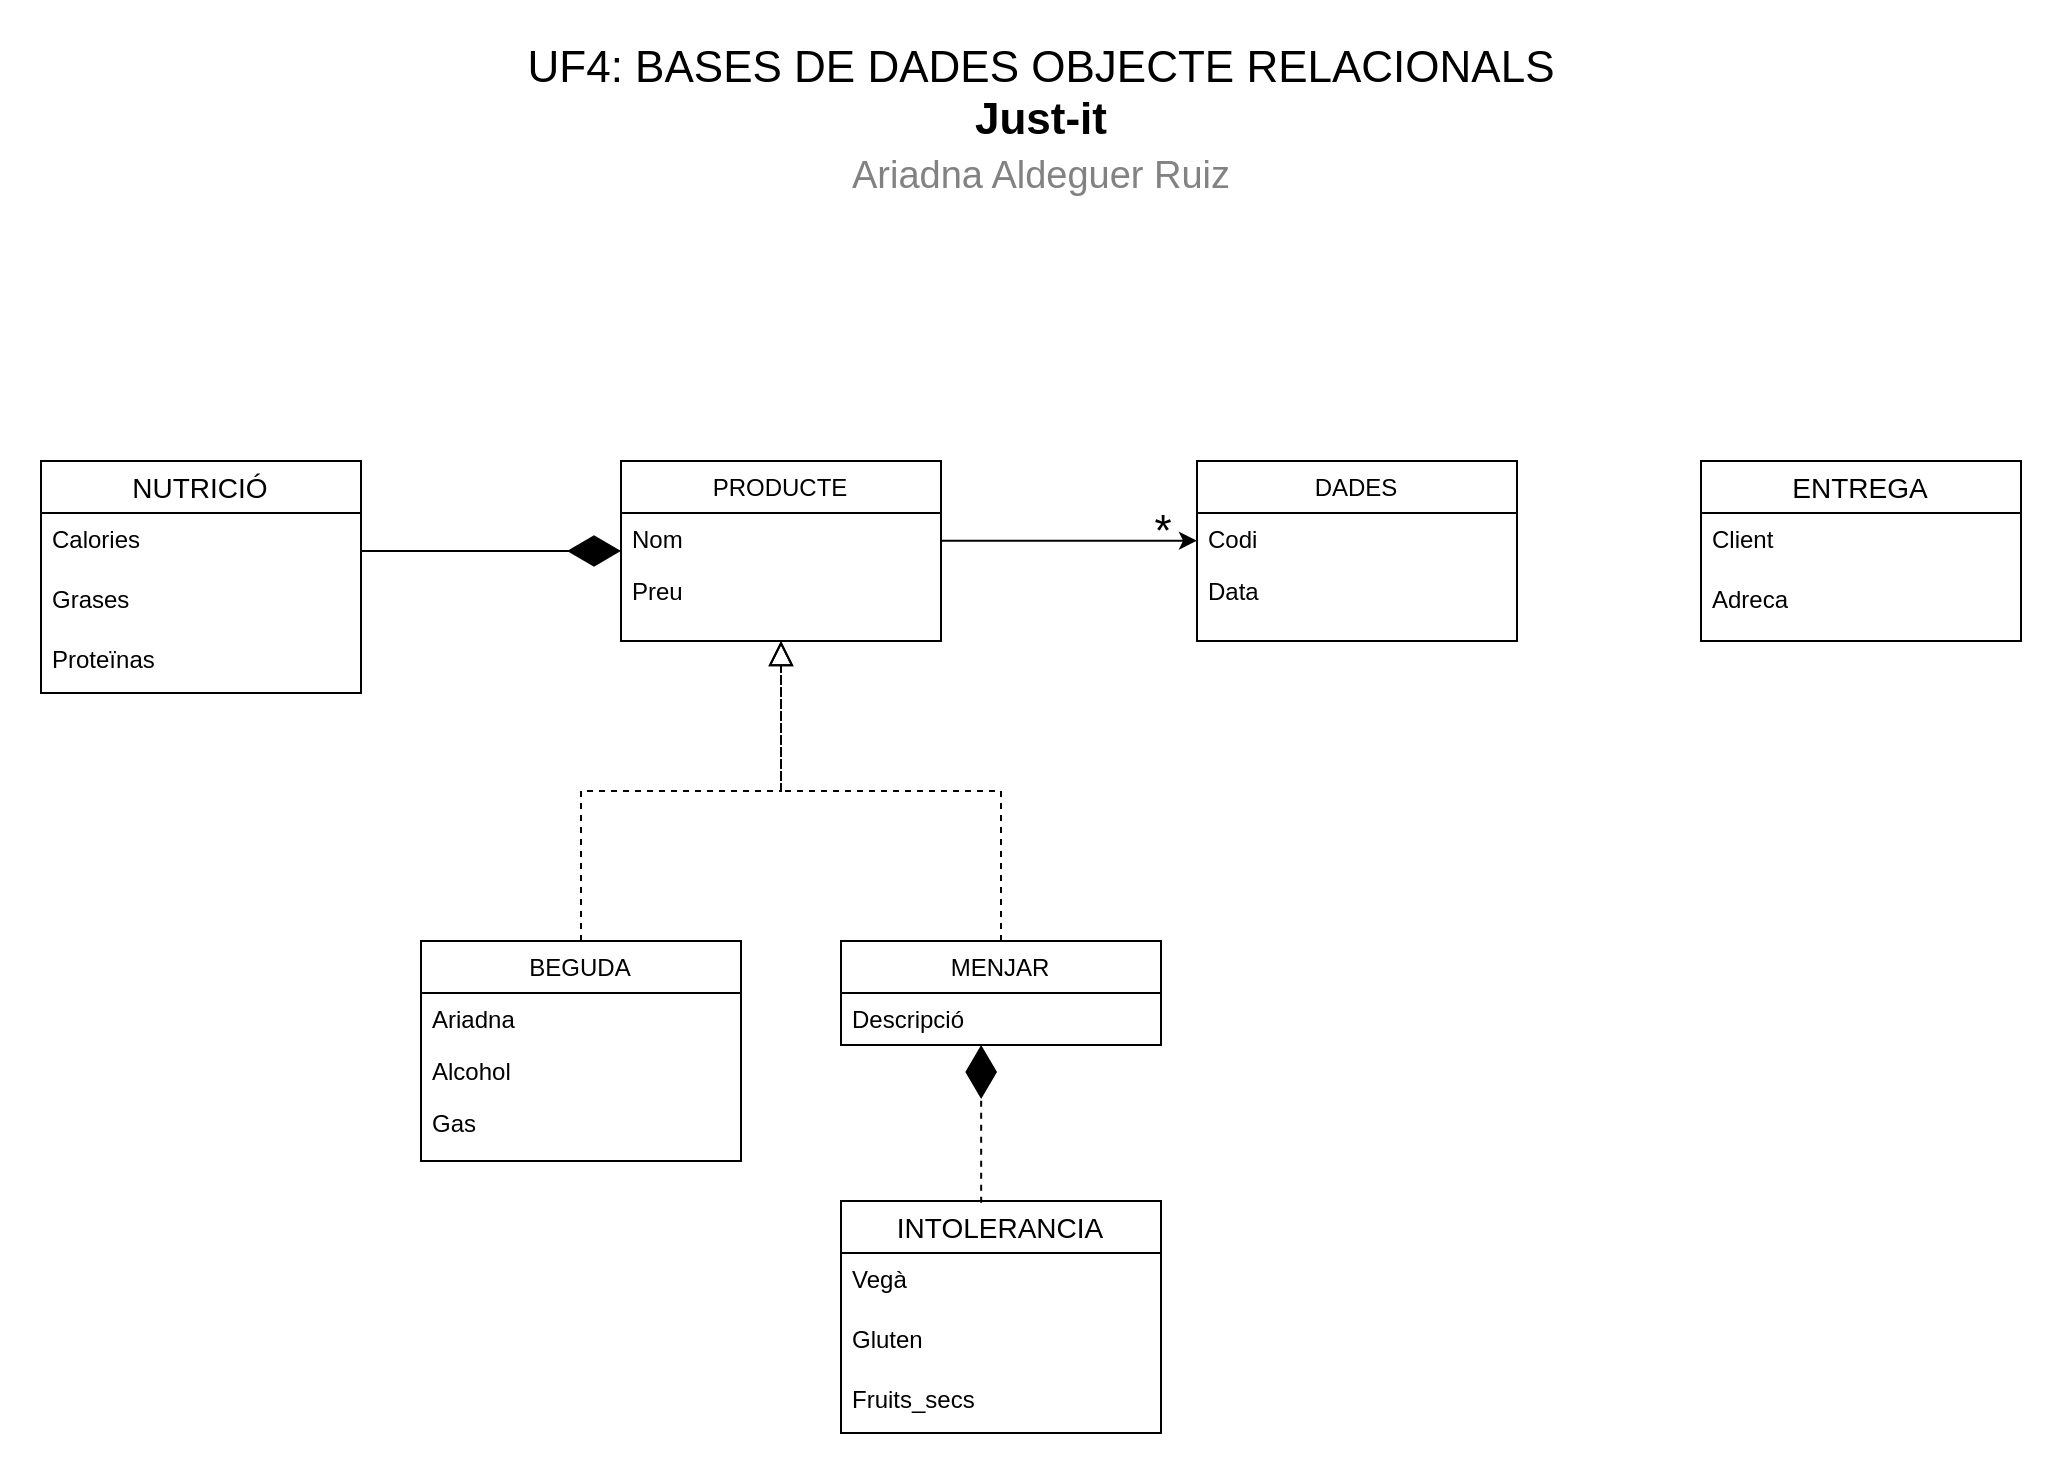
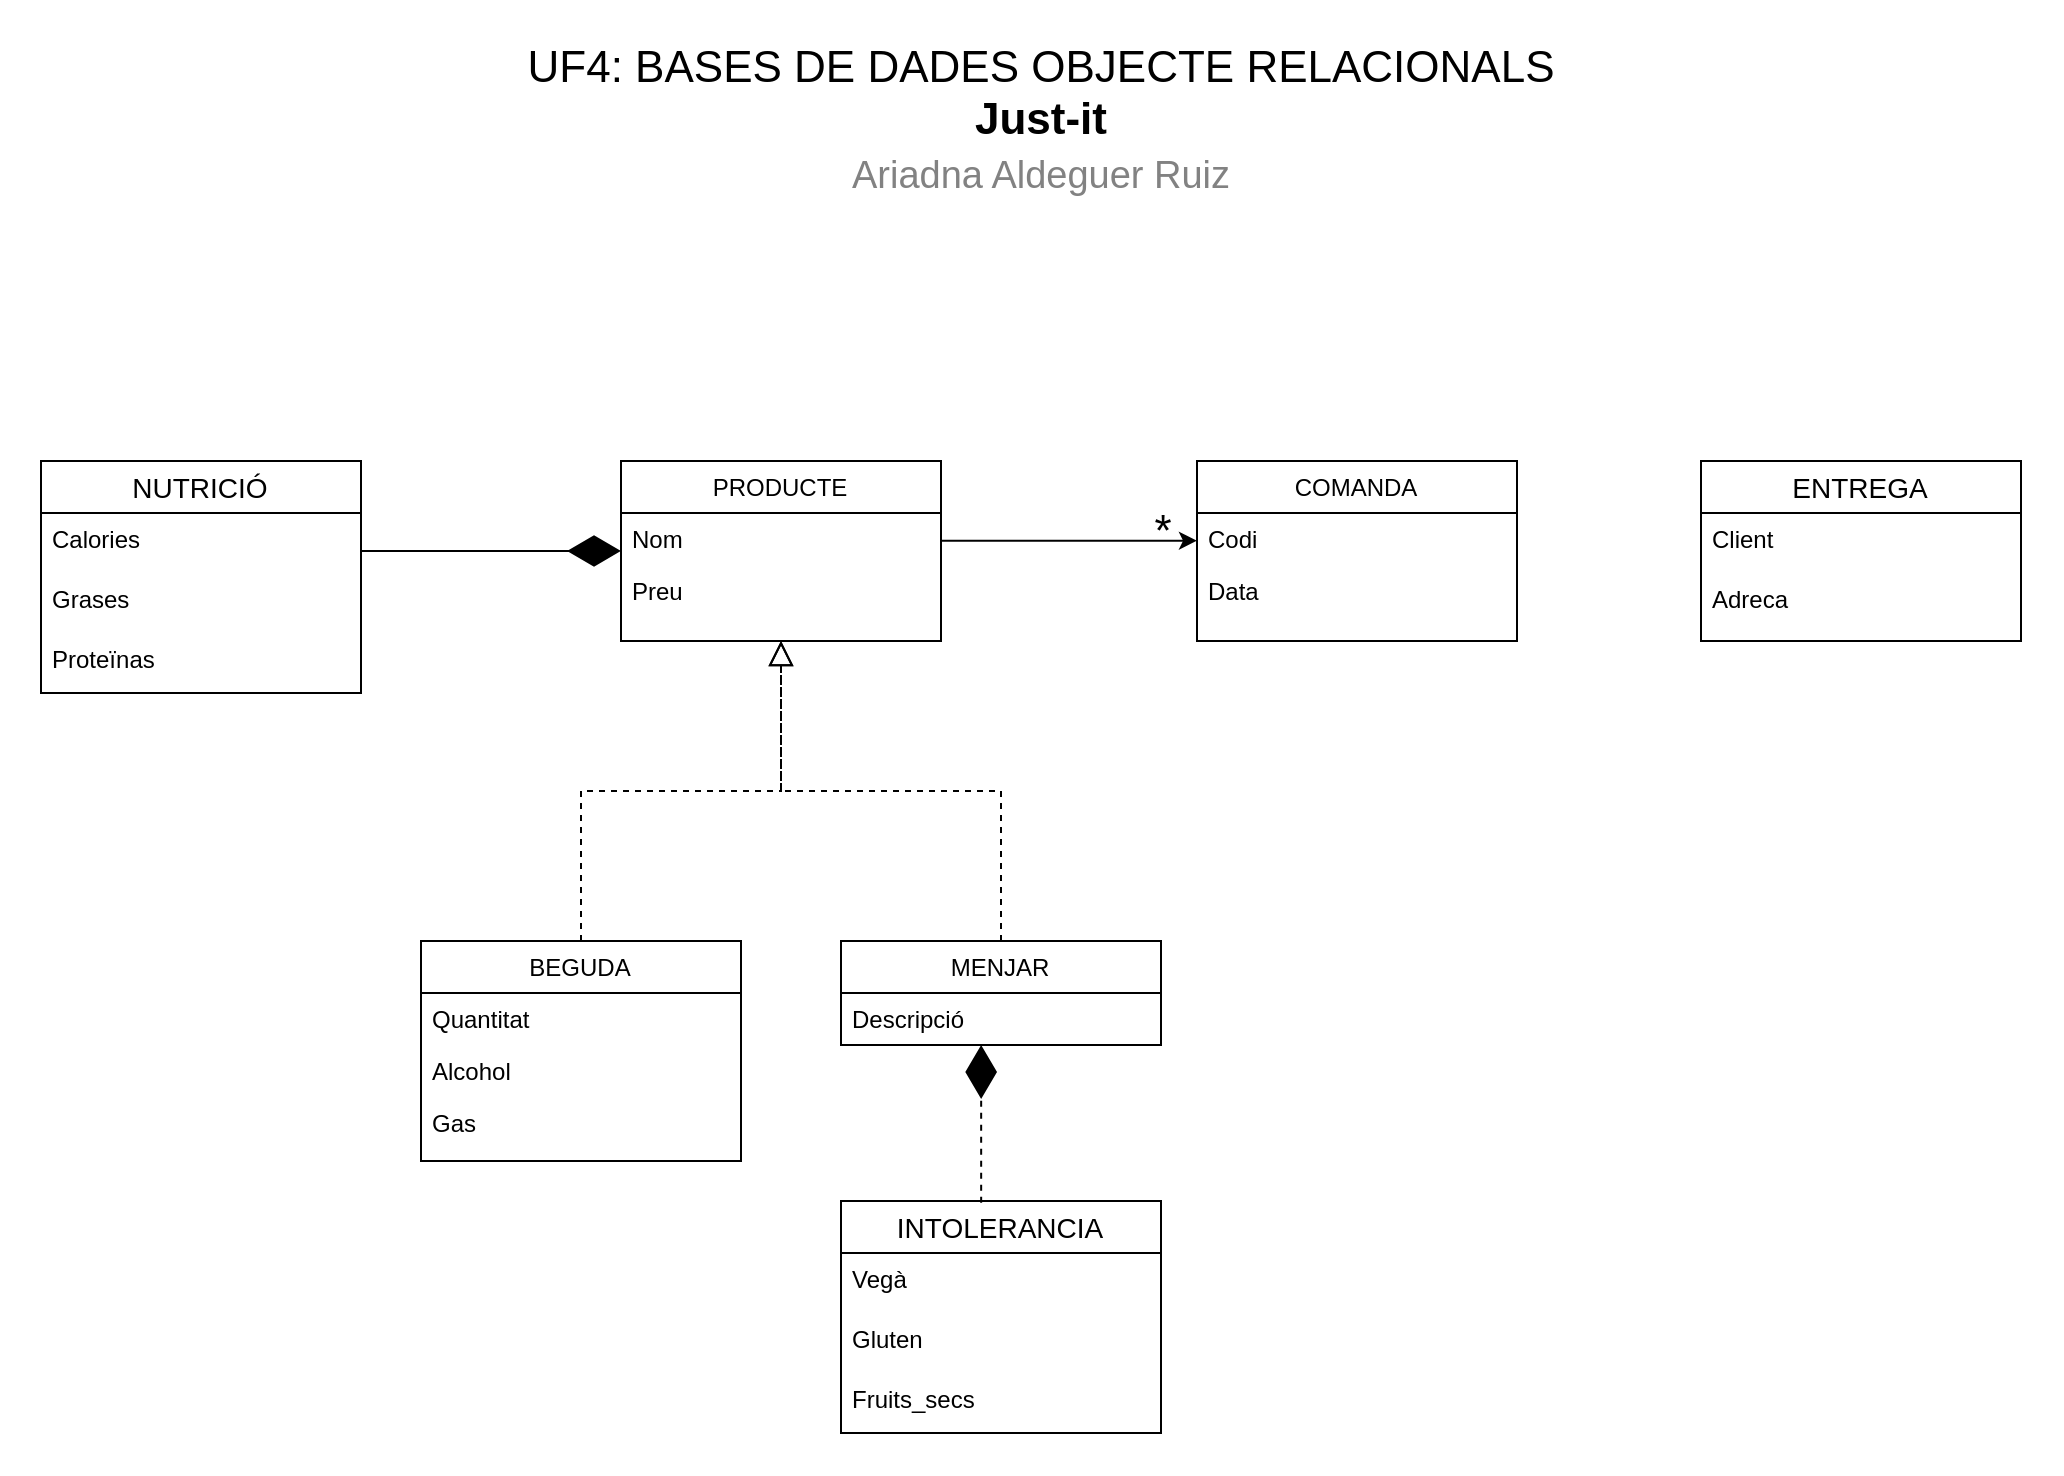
(1356, 488) -> (1356, 488)
(476, 1020) -> (489, 1020)
